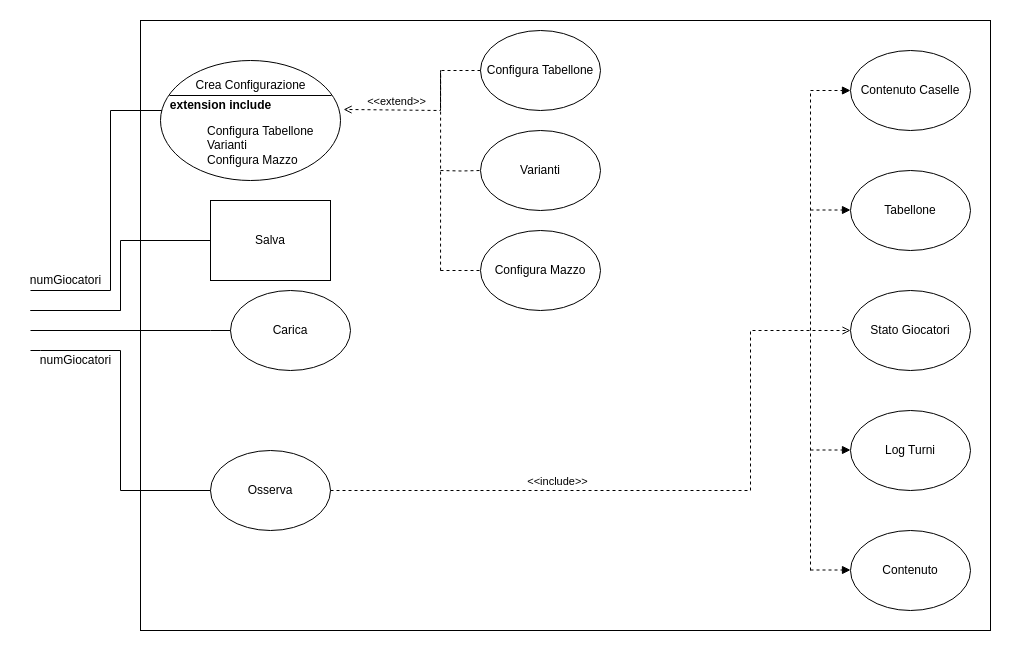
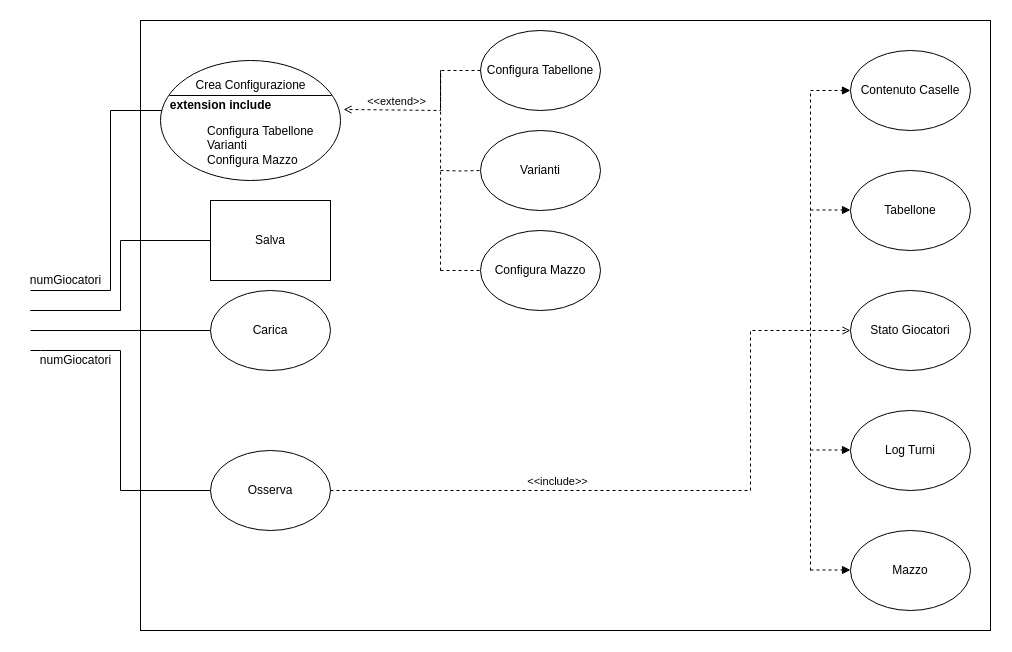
(291, 331) -> (271, 331)
(911, 571) -> (911, 571)
